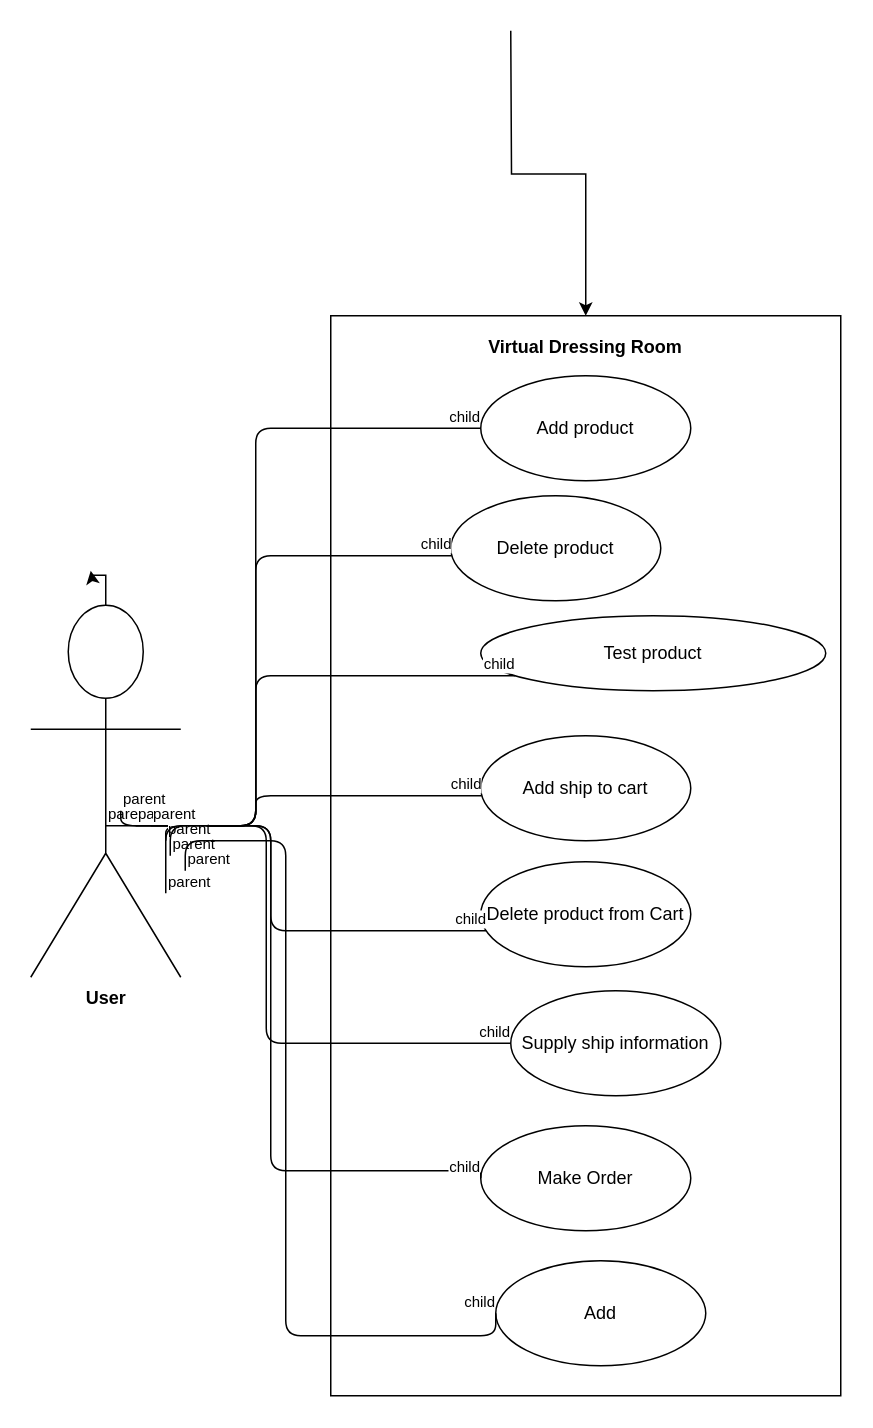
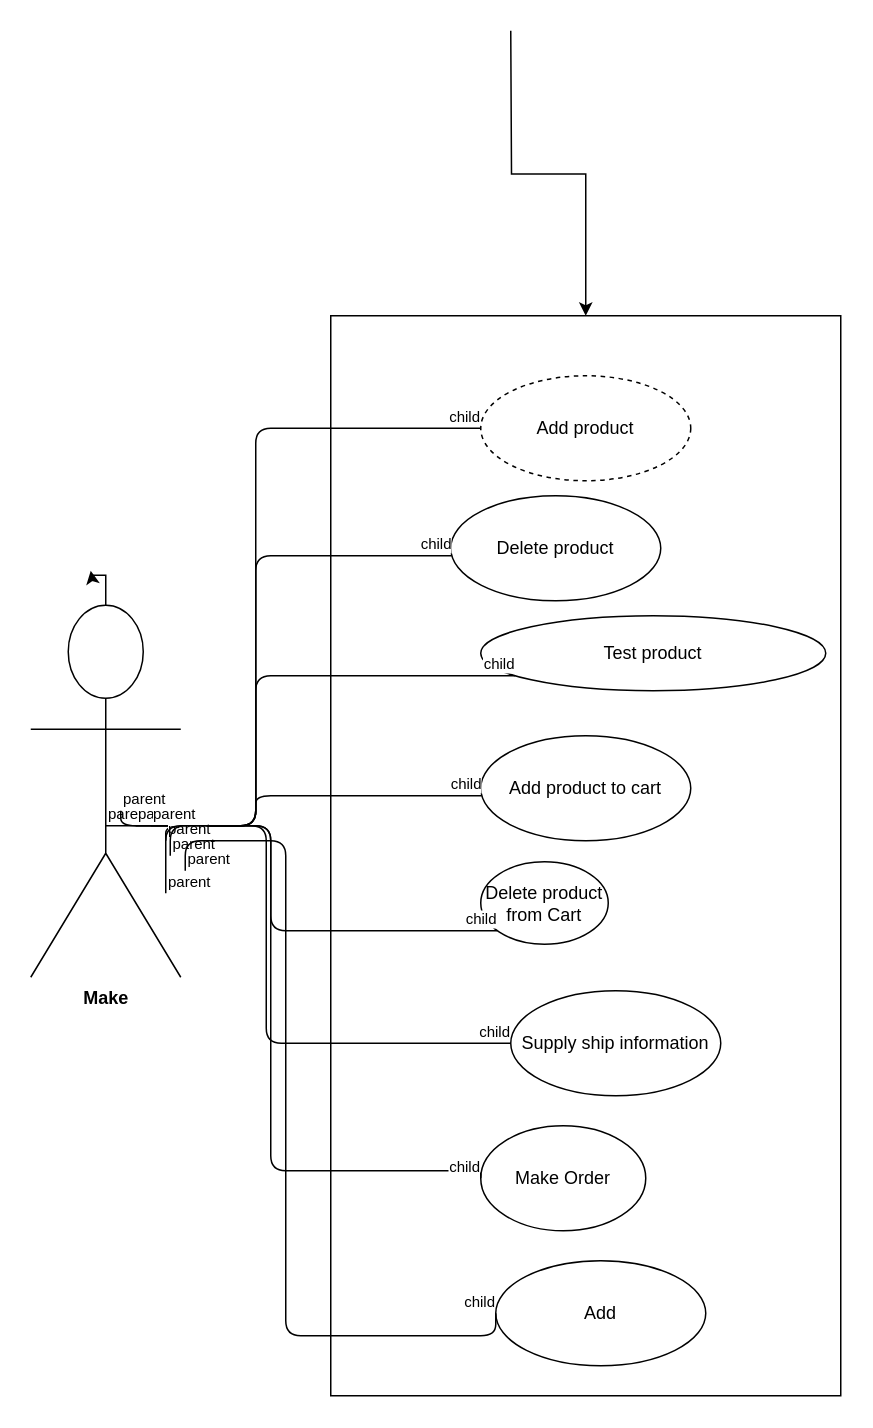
(586, 346) -> none
(586, 428) -> (586, 428)
(586, 788) -> (586, 788)
(586, 914) -> (545, 903)
(107, 999) -> (107, 999)
(586, 1178) -> (563, 1178)
